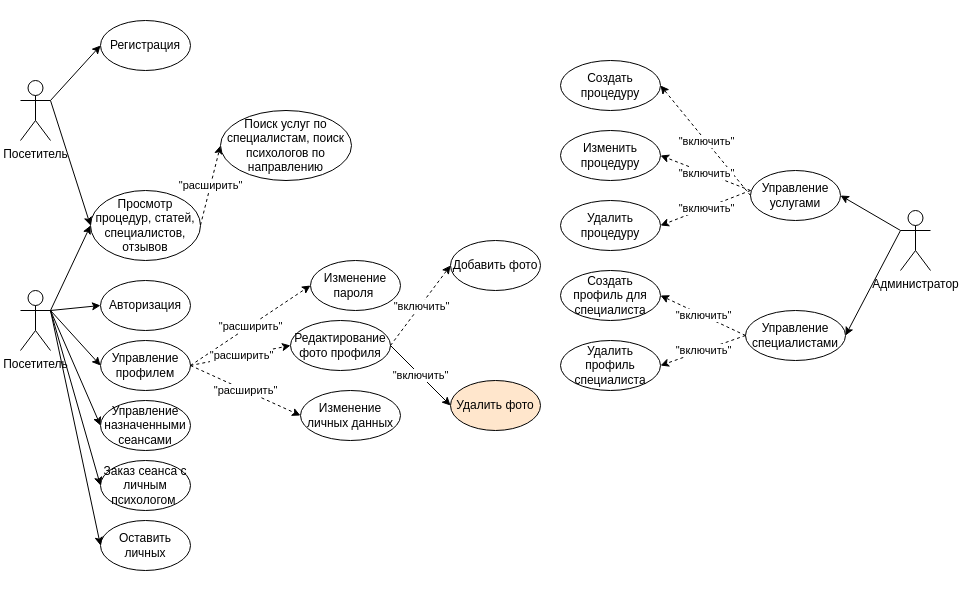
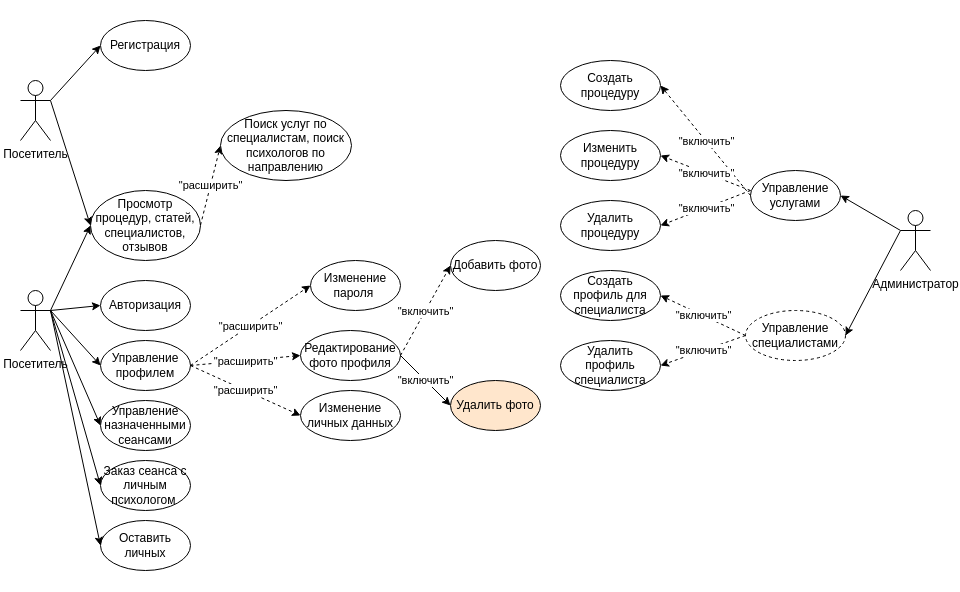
(796, 336) -> (796, 336)
(341, 346) -> (351, 356)
